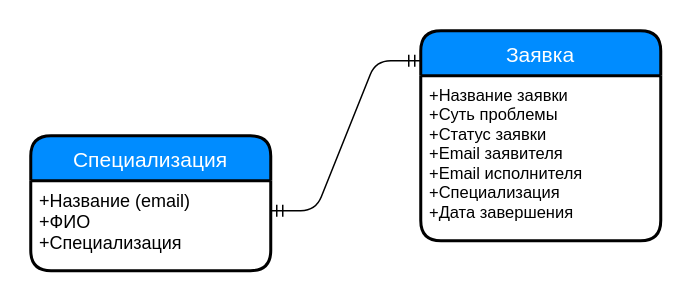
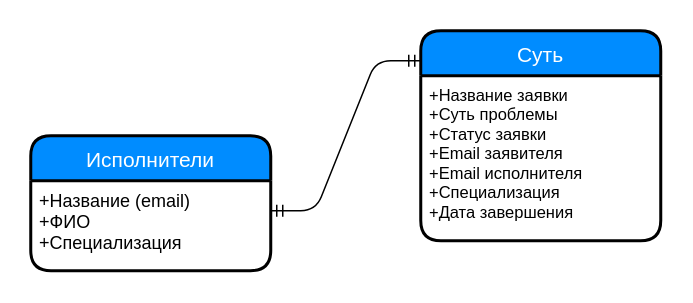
(540, 55) -> (540, 55)
(150, 160) -> (150, 160)
